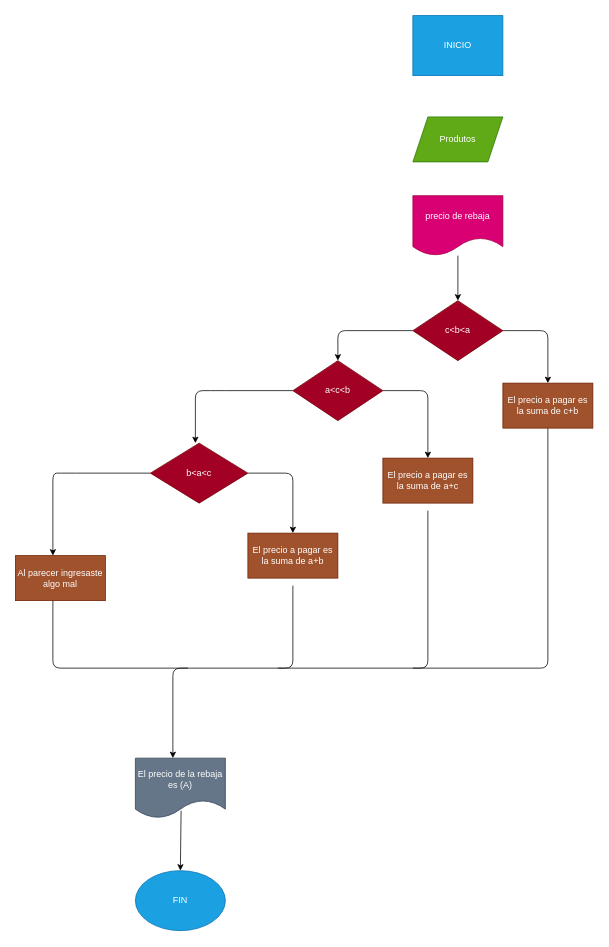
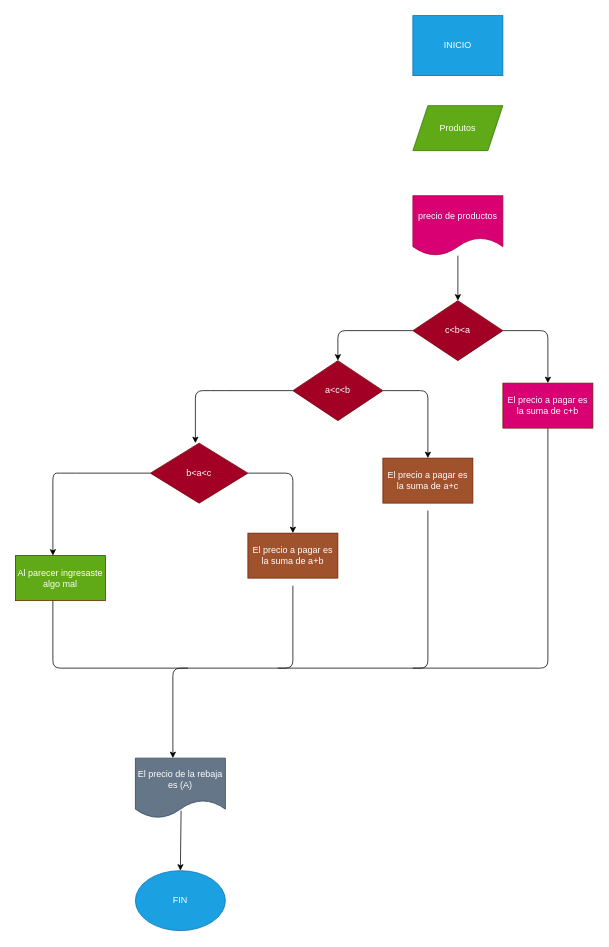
(458, 139) -> (458, 128)
(458, 216) -> (458, 216)
(548, 405) -> (548, 405)
(60, 578) -> (60, 578)
